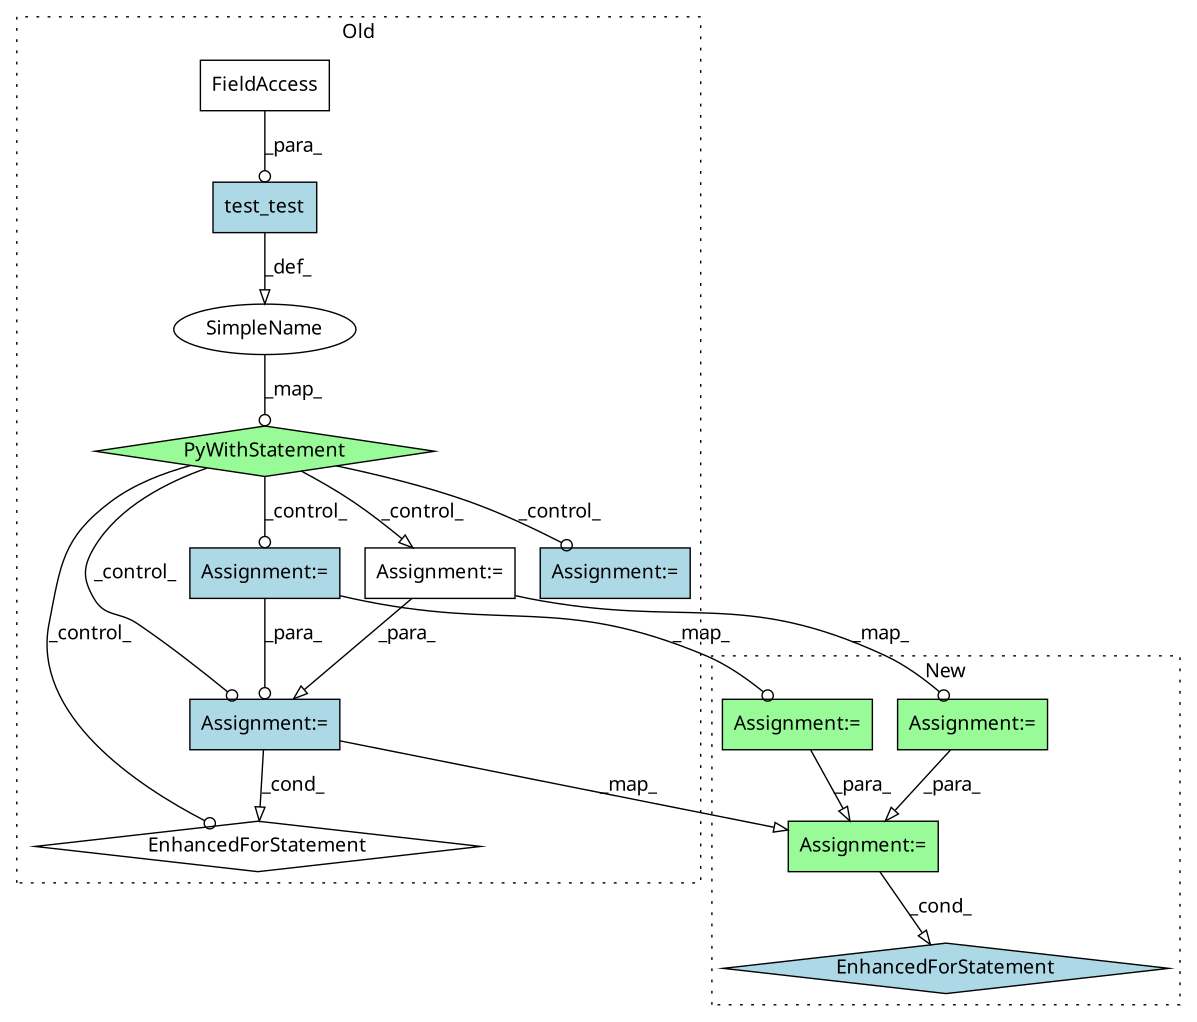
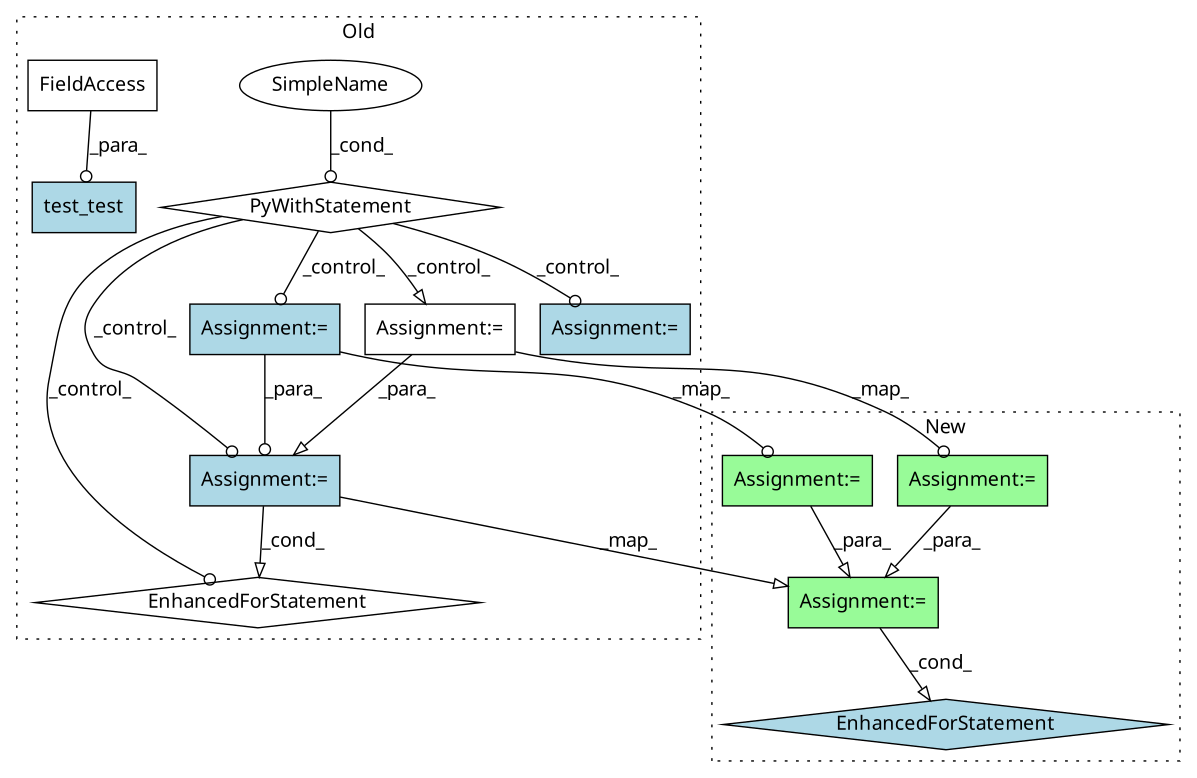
(265, 261) -> none
(294, 390) -> (362, 146)
(265, 451) -> (331, 207)
